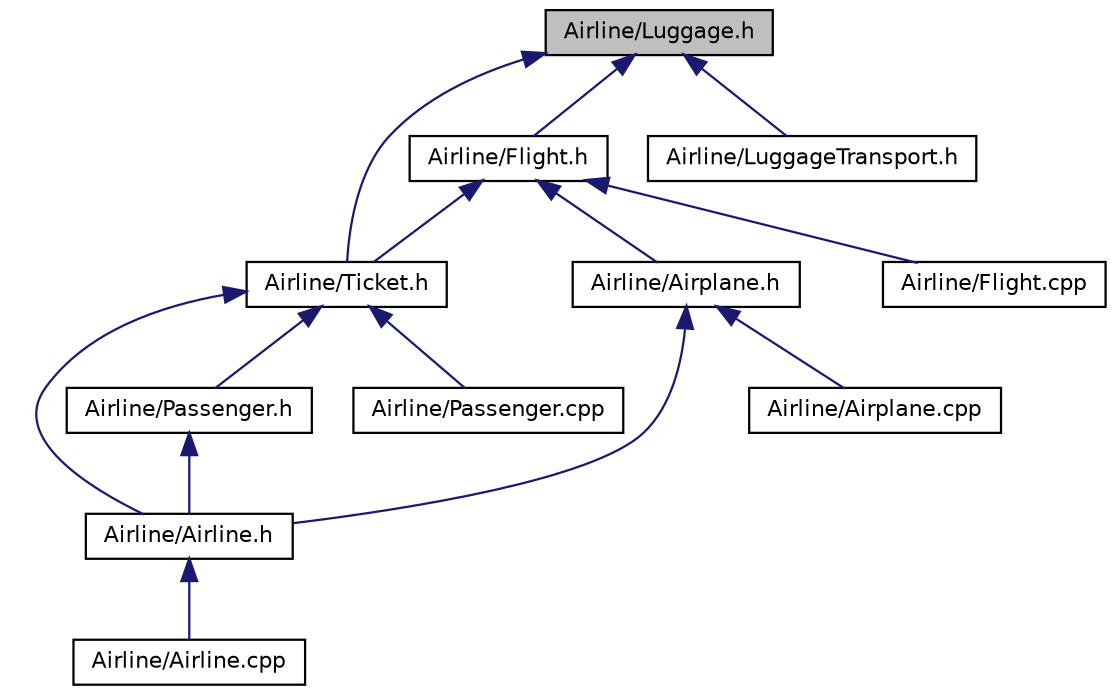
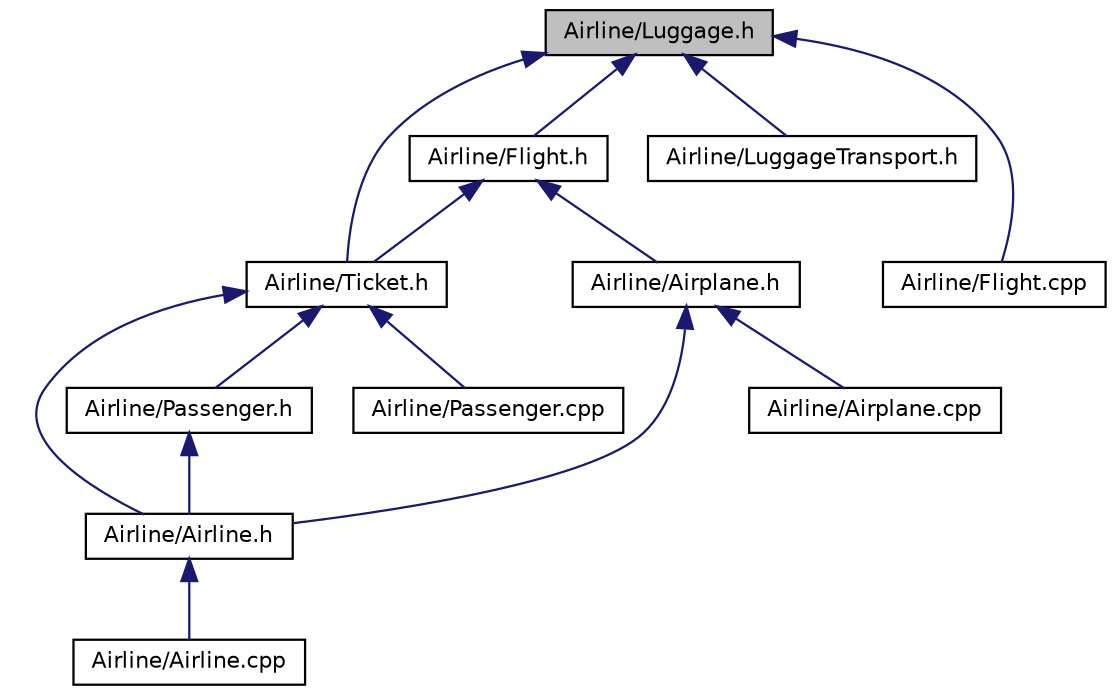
(763, 224) -> (963, 102)
